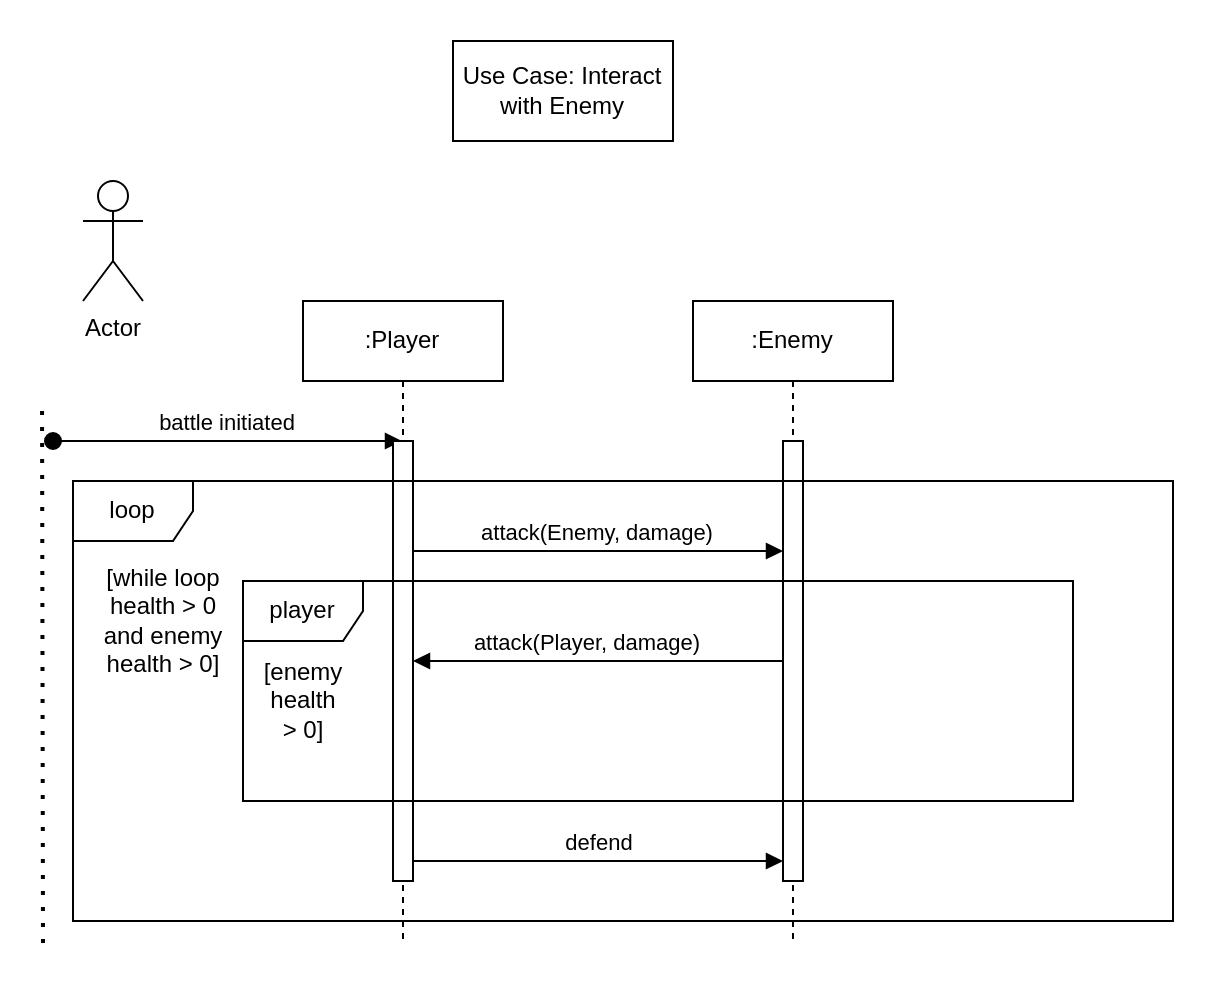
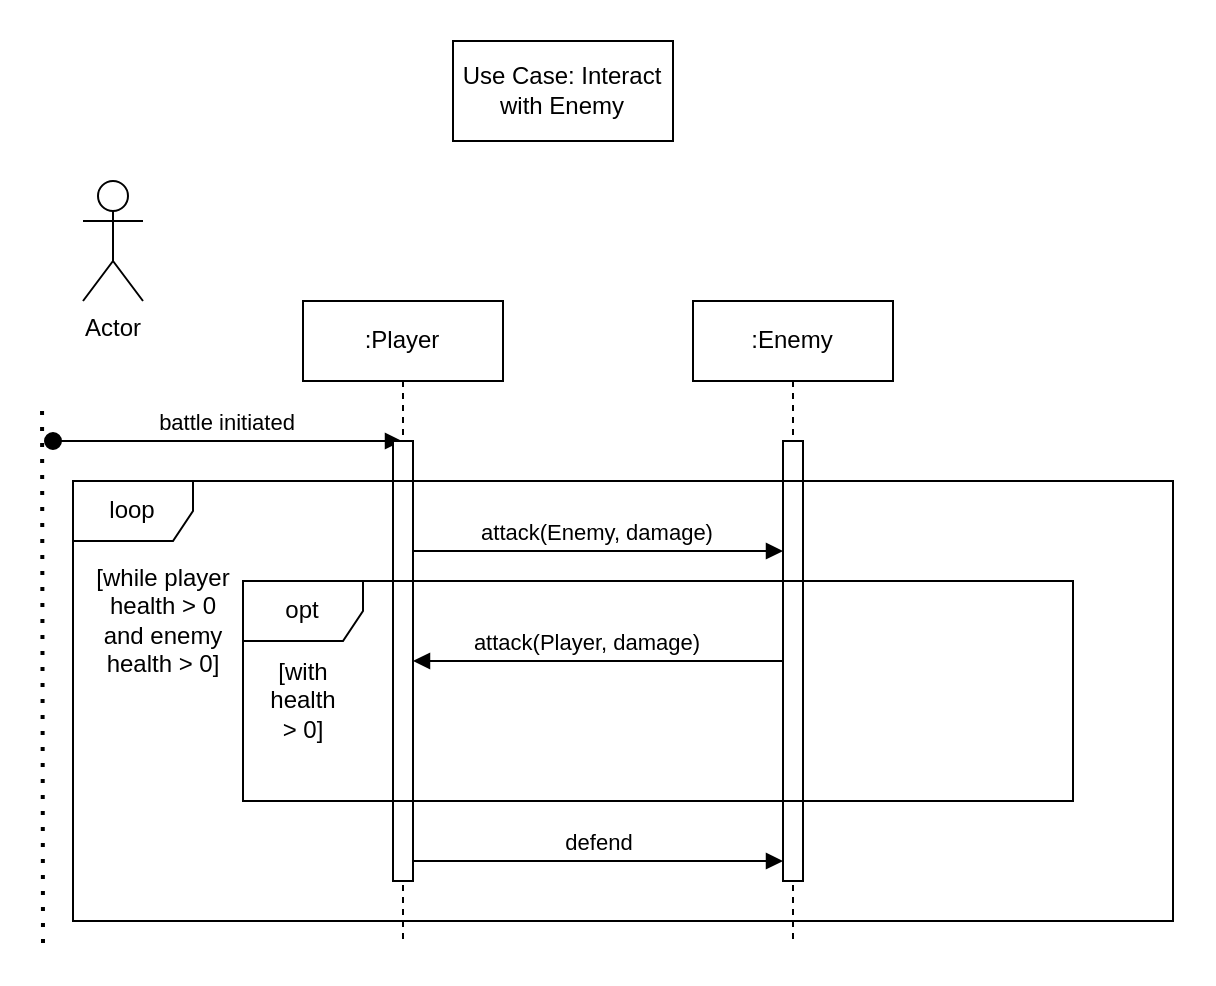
(303, 611) -> (303, 611)
(164, 621) -> (164, 621)
(304, 701) -> (304, 701)
